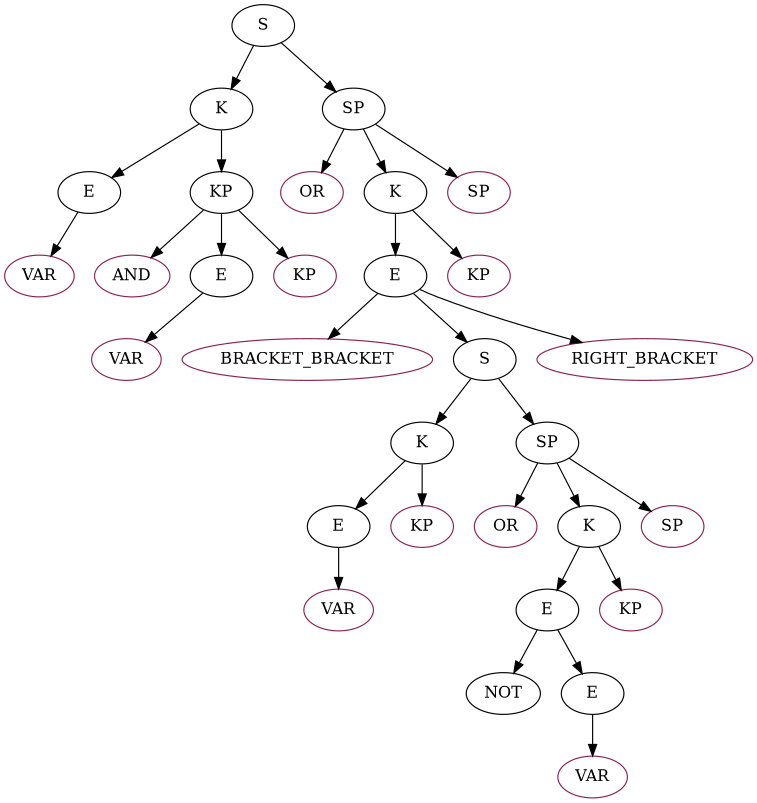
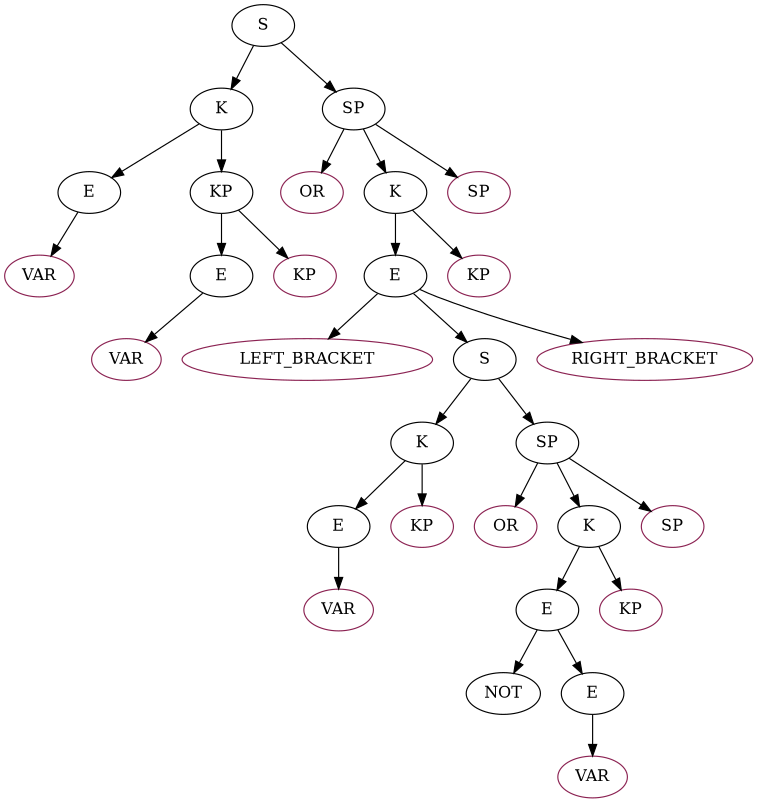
(132, 276) -> none
(307, 360) -> (307, 360)
